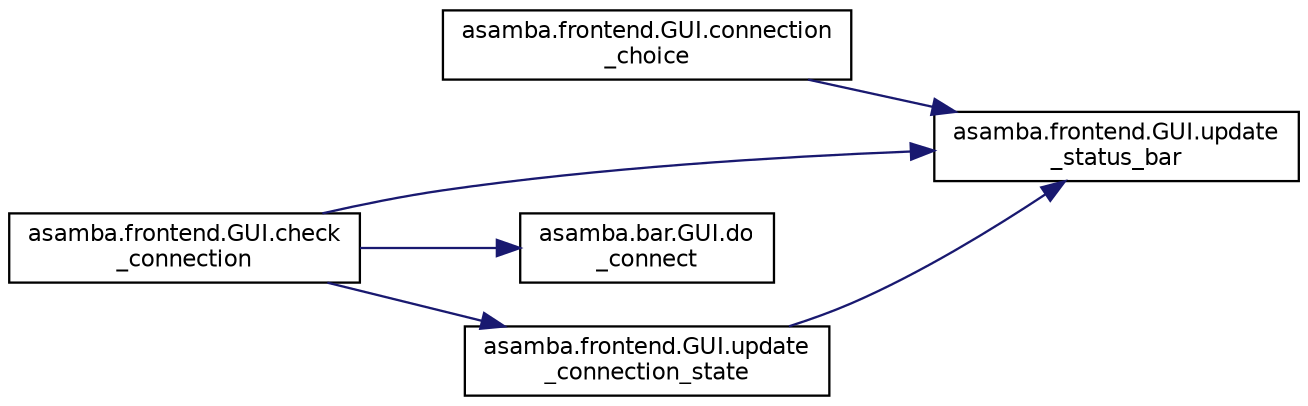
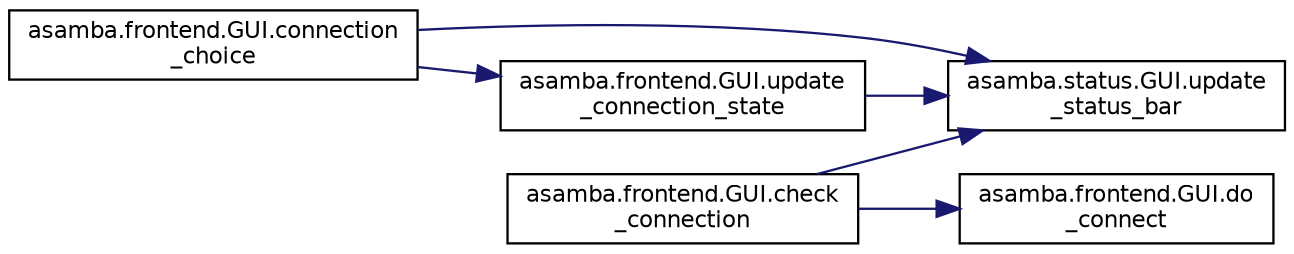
(1117, 146) -> (1117, 96)
(647, 248) -> (1117, 209)
(405, 302) -> (447, 70)
